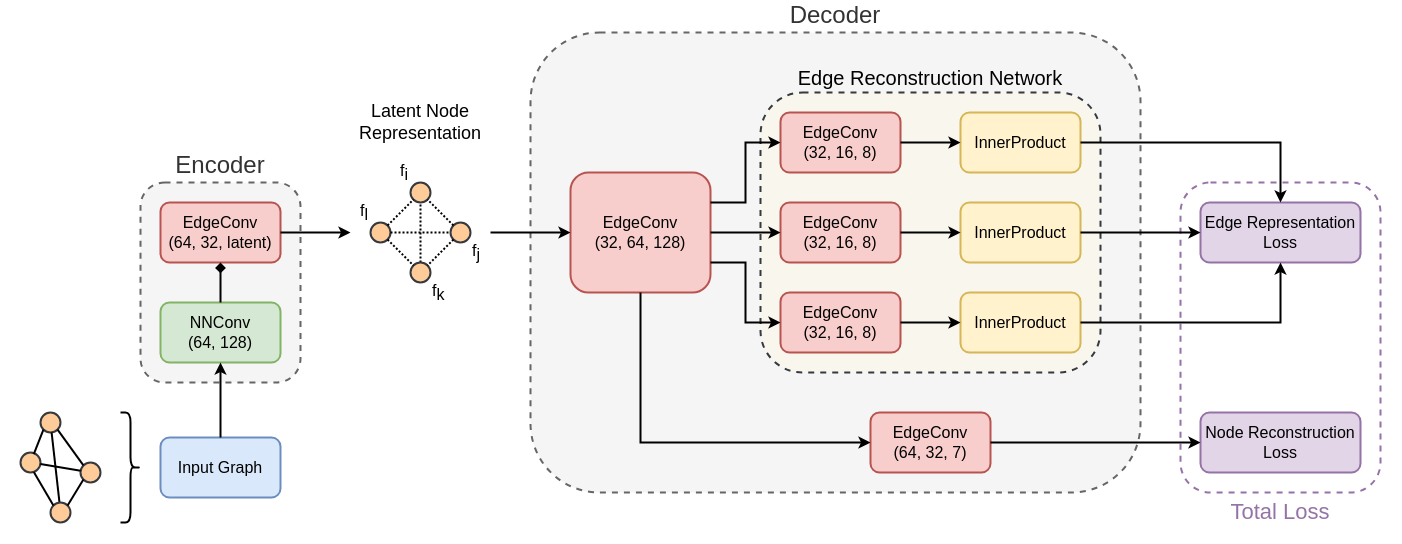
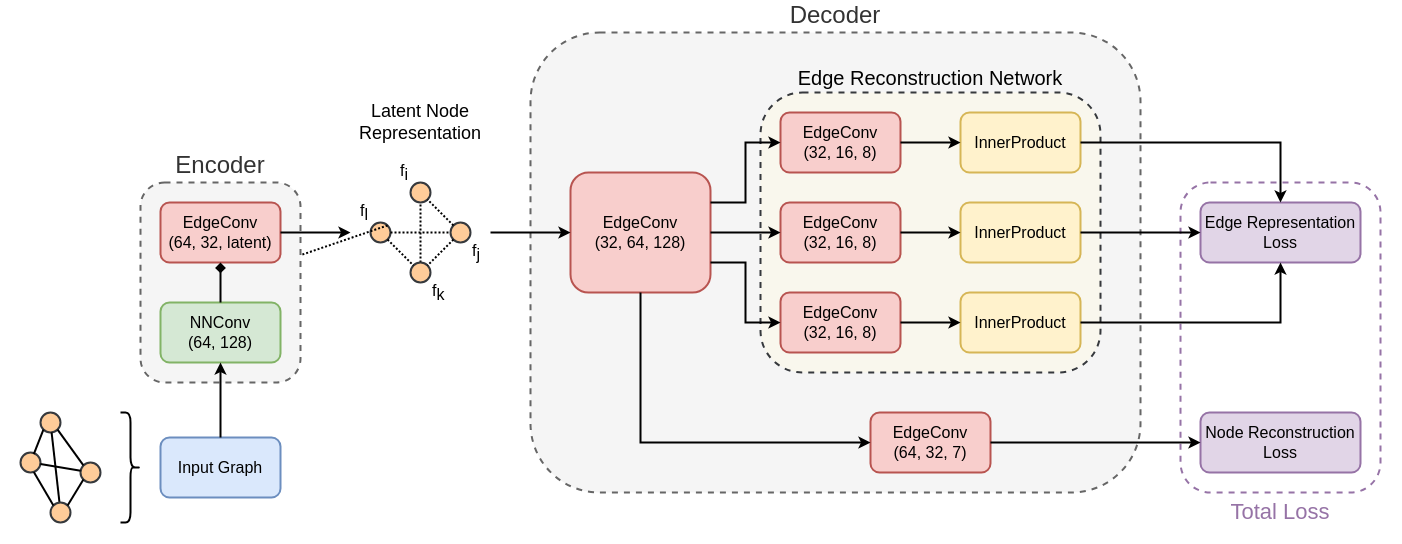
(401, 213) -> (344, 240)
